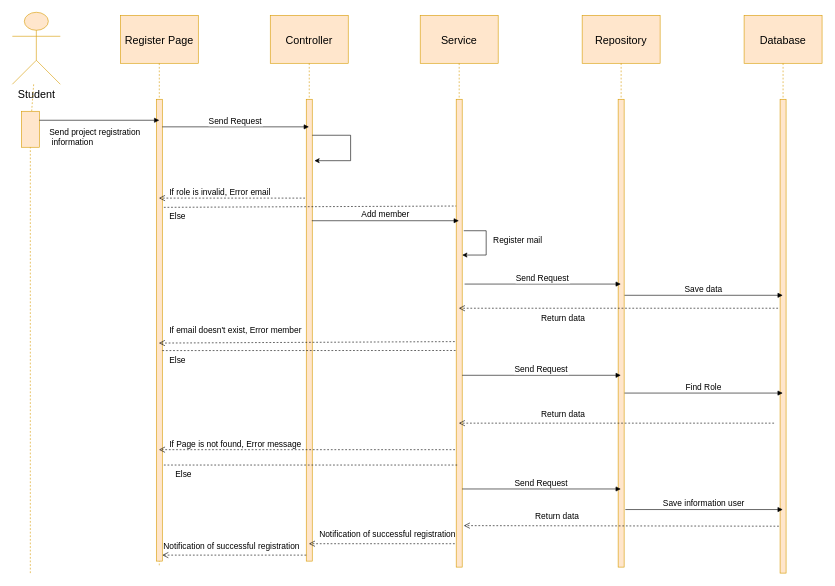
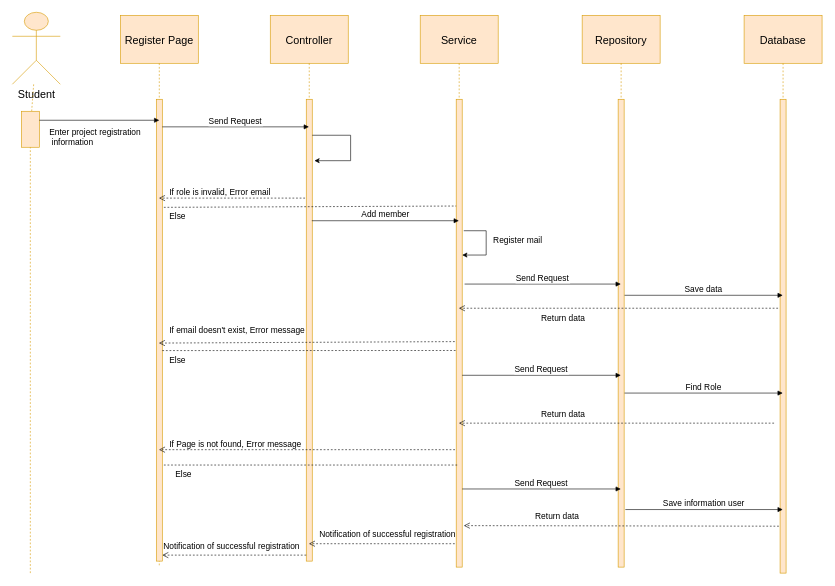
(96, 136) -> (98, 136)
(243, 331) -> (246, 331)
